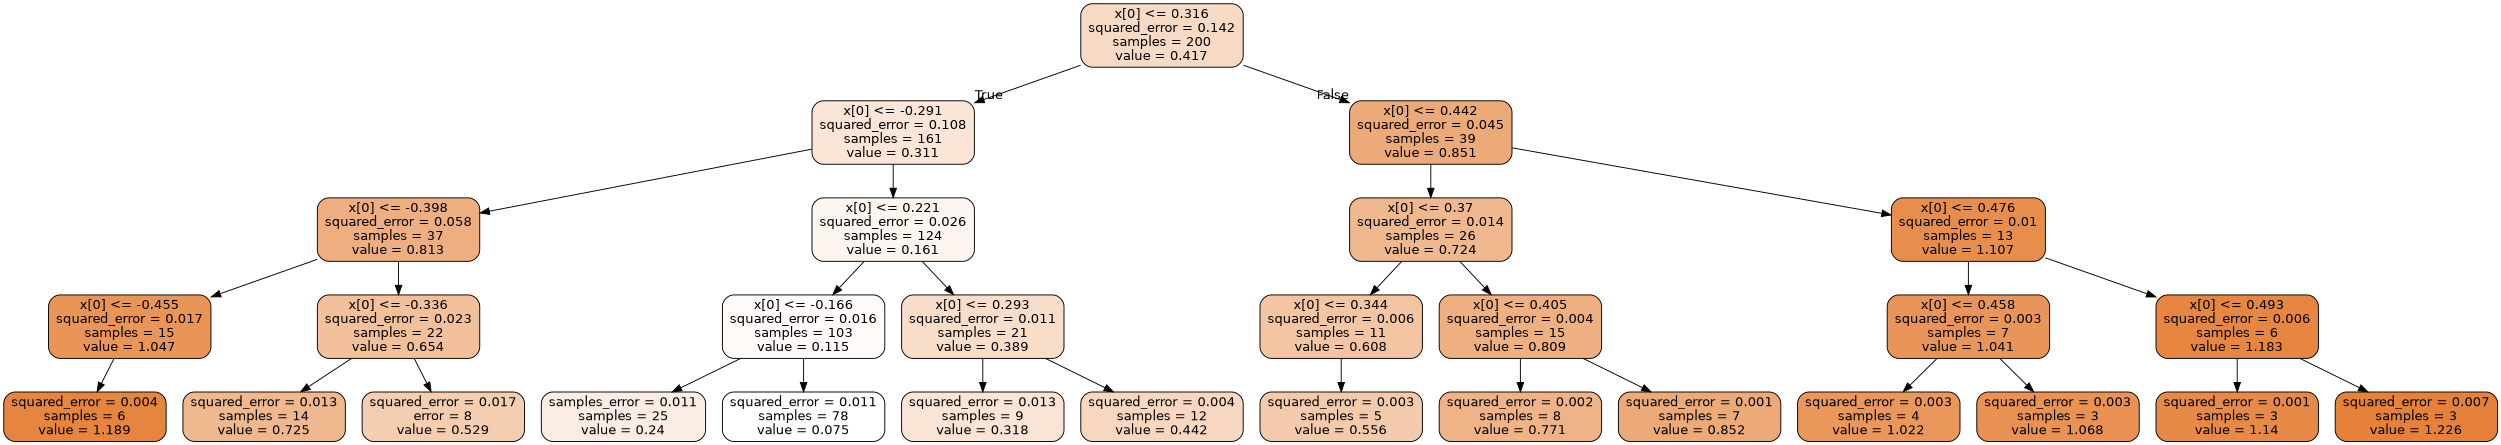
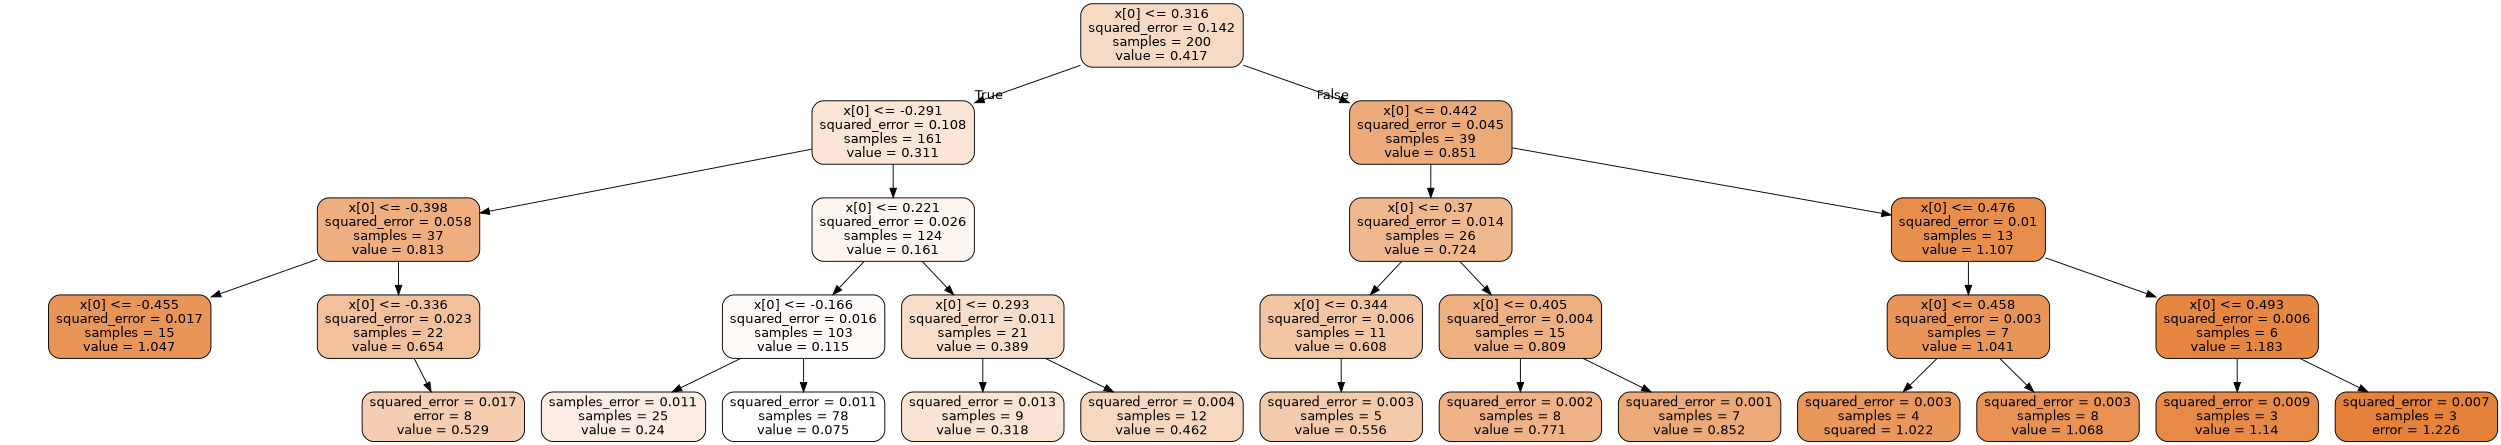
(85, 417) -> none
(264, 417) -> none
(1162, 417) -> (1162, 417)
(1879, 417) -> (1879, 417)
(2058, 417) -> (2058, 417)
(2237, 417) -> (2237, 417)
(2416, 417) -> (2416, 417)
